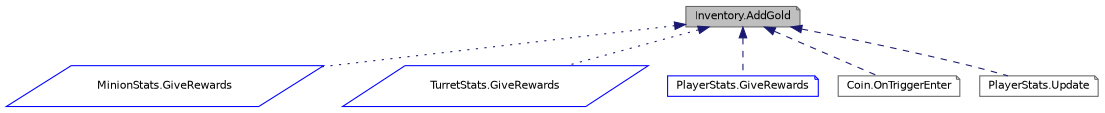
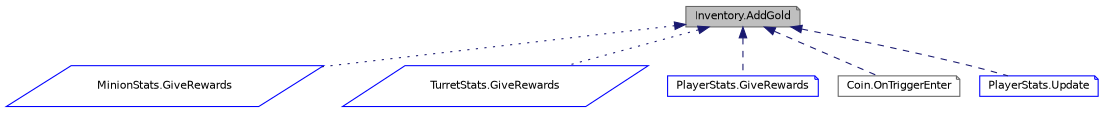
(1039, 86) -> (1039, 86)
